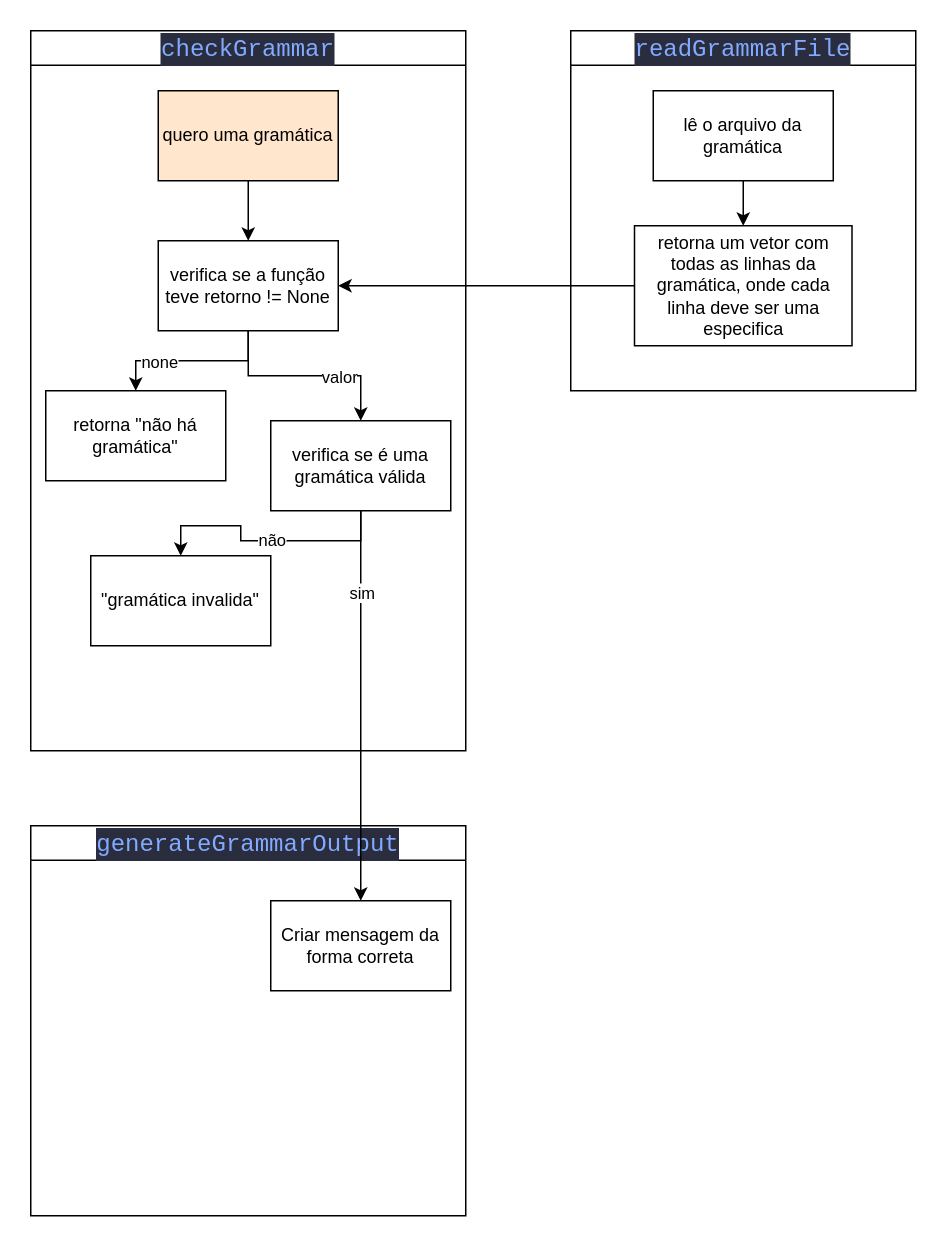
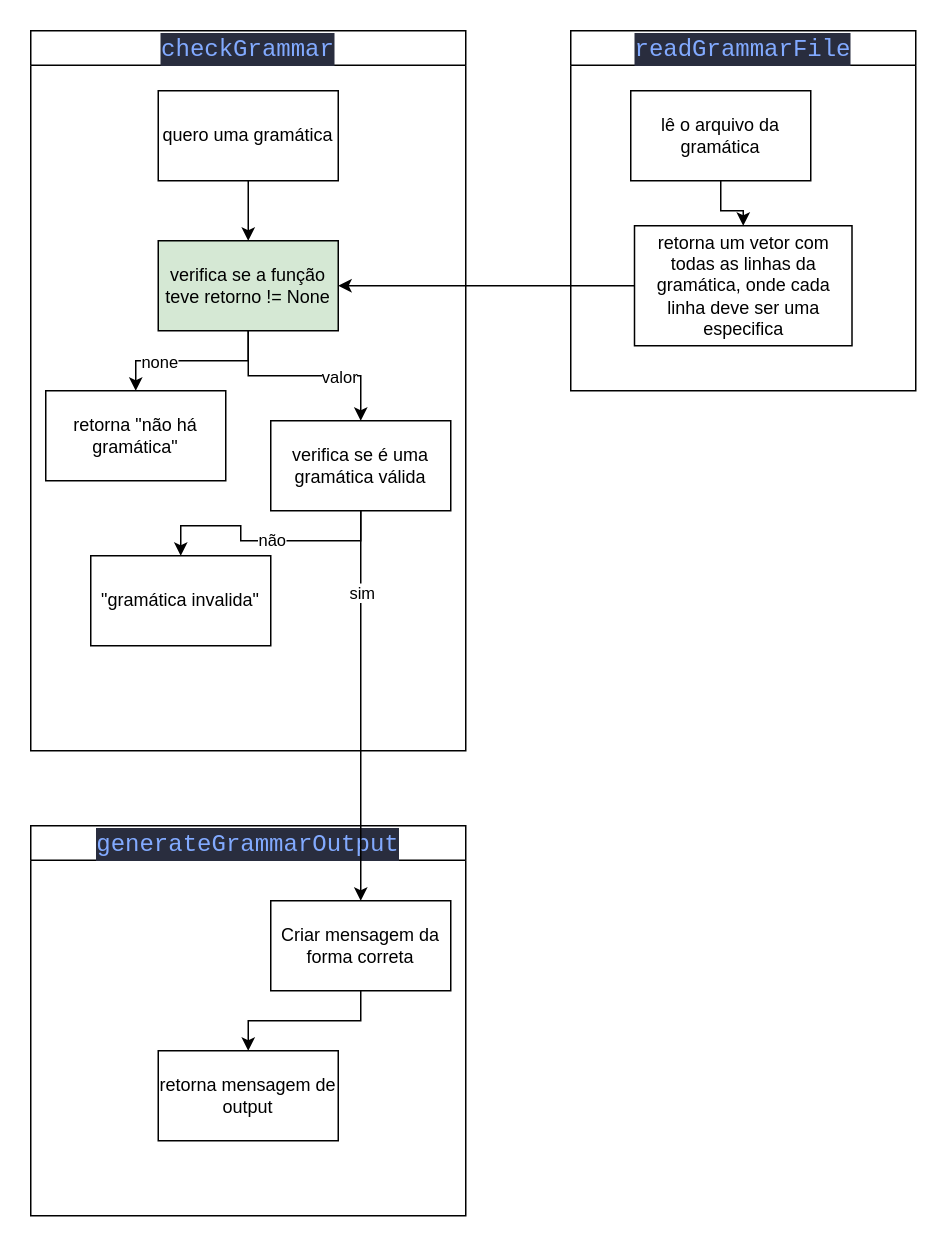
(248, 136) -> (248, 136)
(743, 136) -> (721, 136)
(248, 286) -> (248, 286)
none -> (310, 1021)
none -> (248, 1096)
